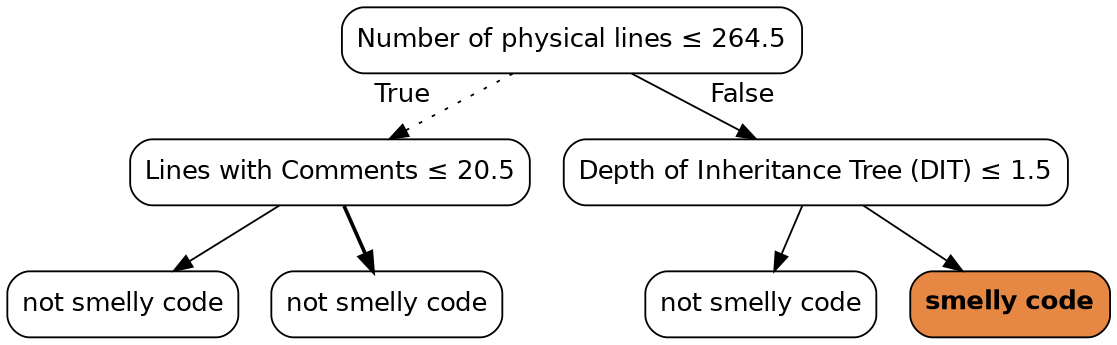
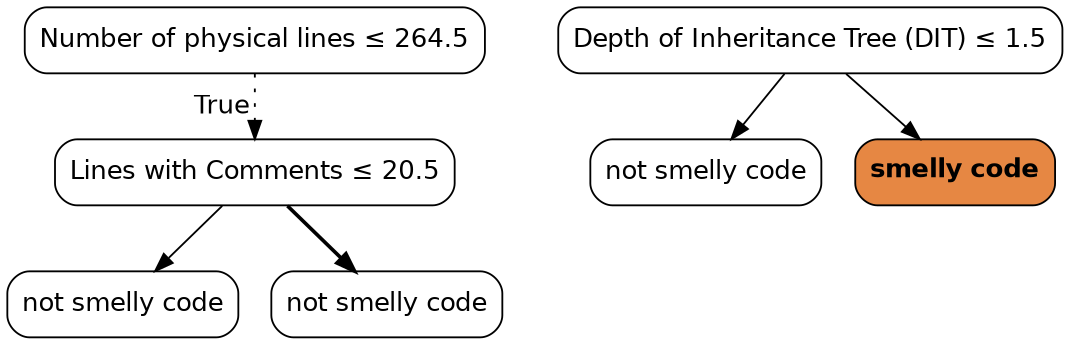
(686, 102) -> none
